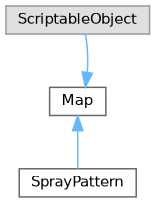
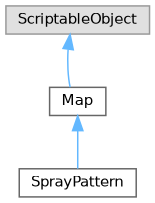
(88, 53) -> (68, 68)
